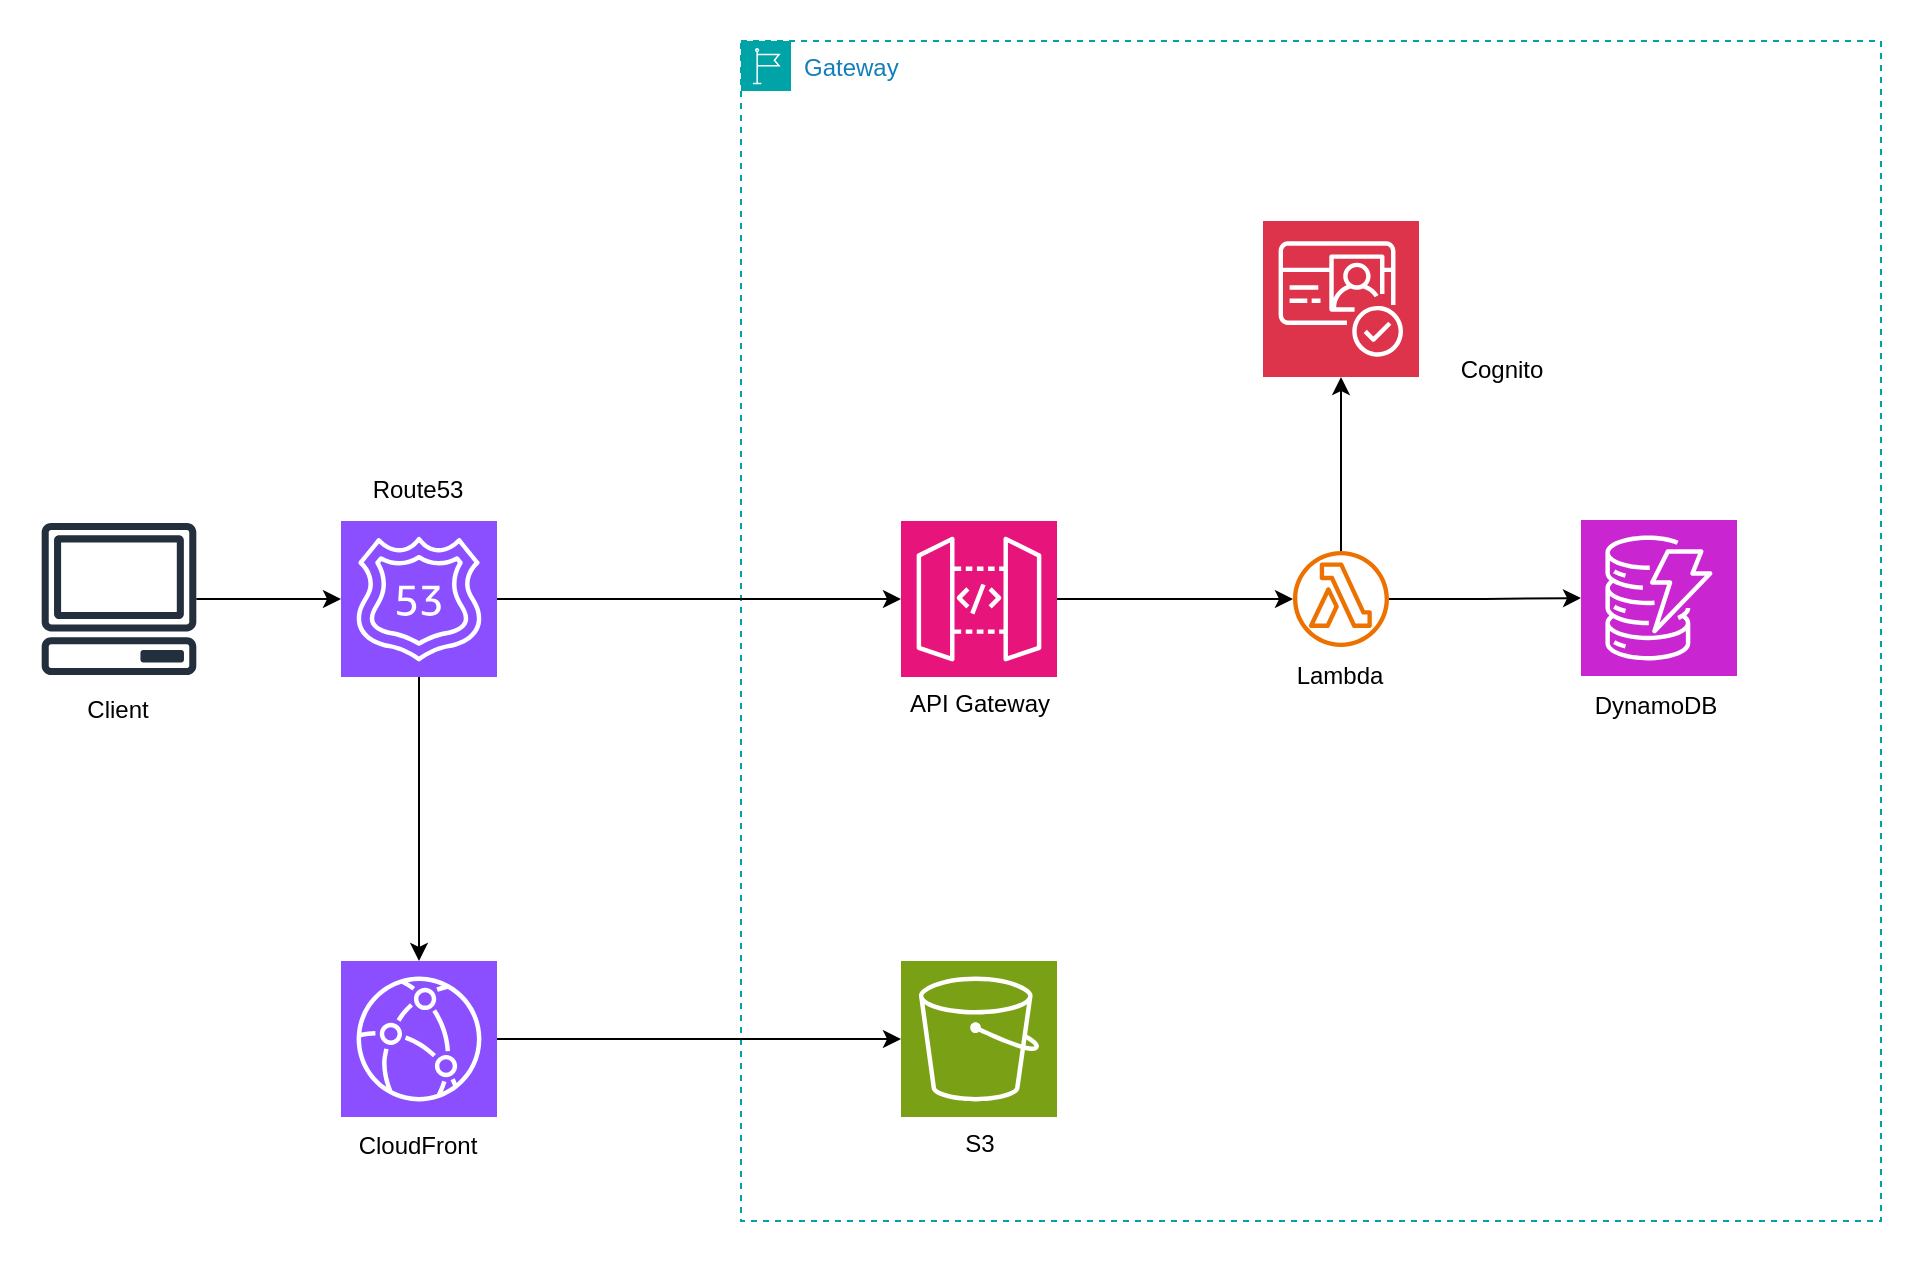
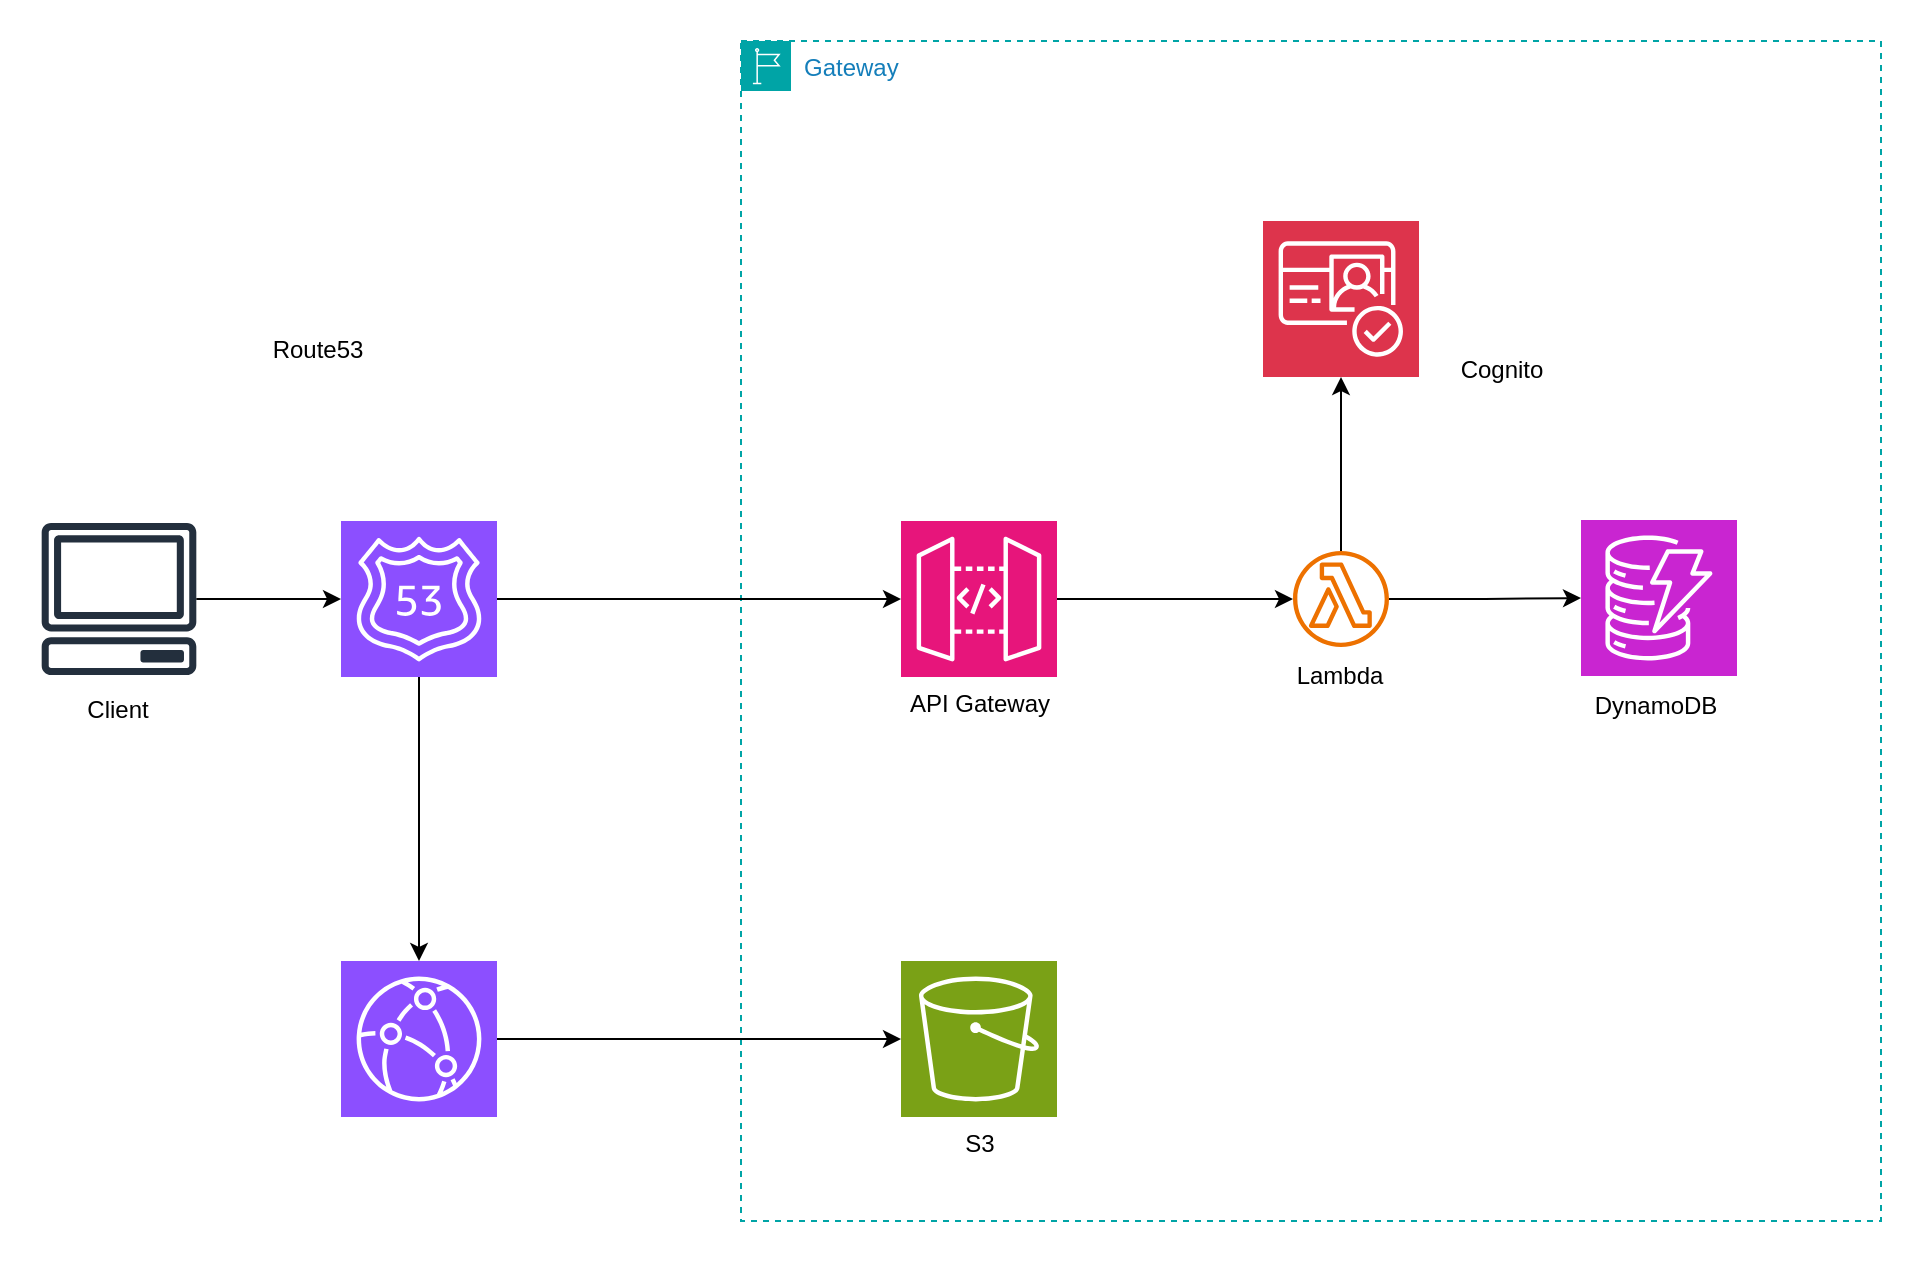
(419, 491) -> (319, 351)
(419, 1147) -> none
